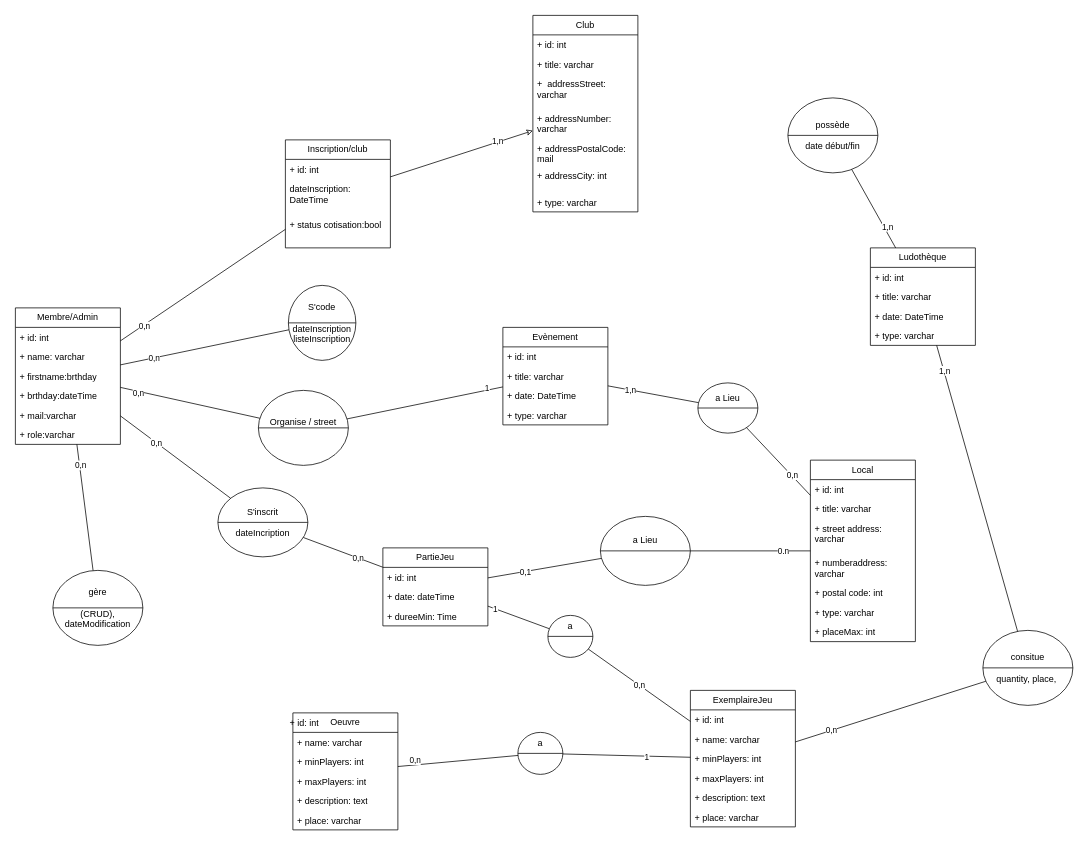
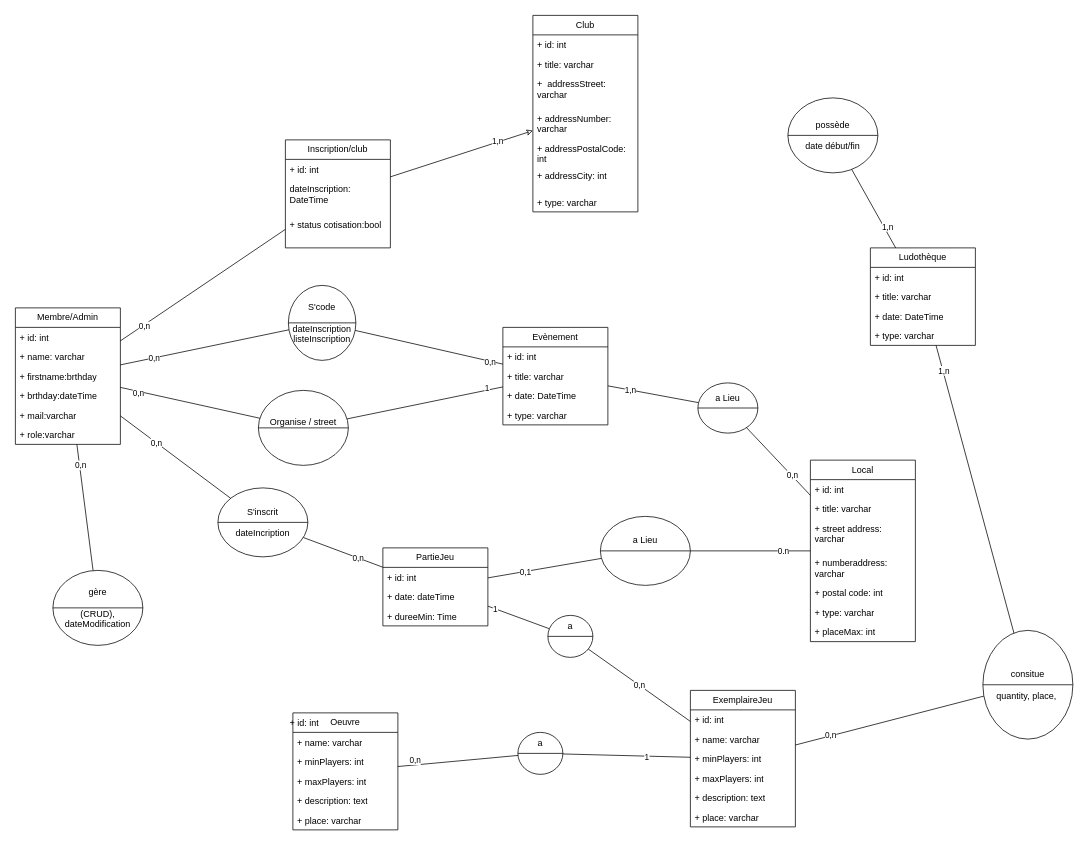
(586, 154) -> (586, 154)
none -> (430, 347)
(1028, 668) -> (1028, 685)
